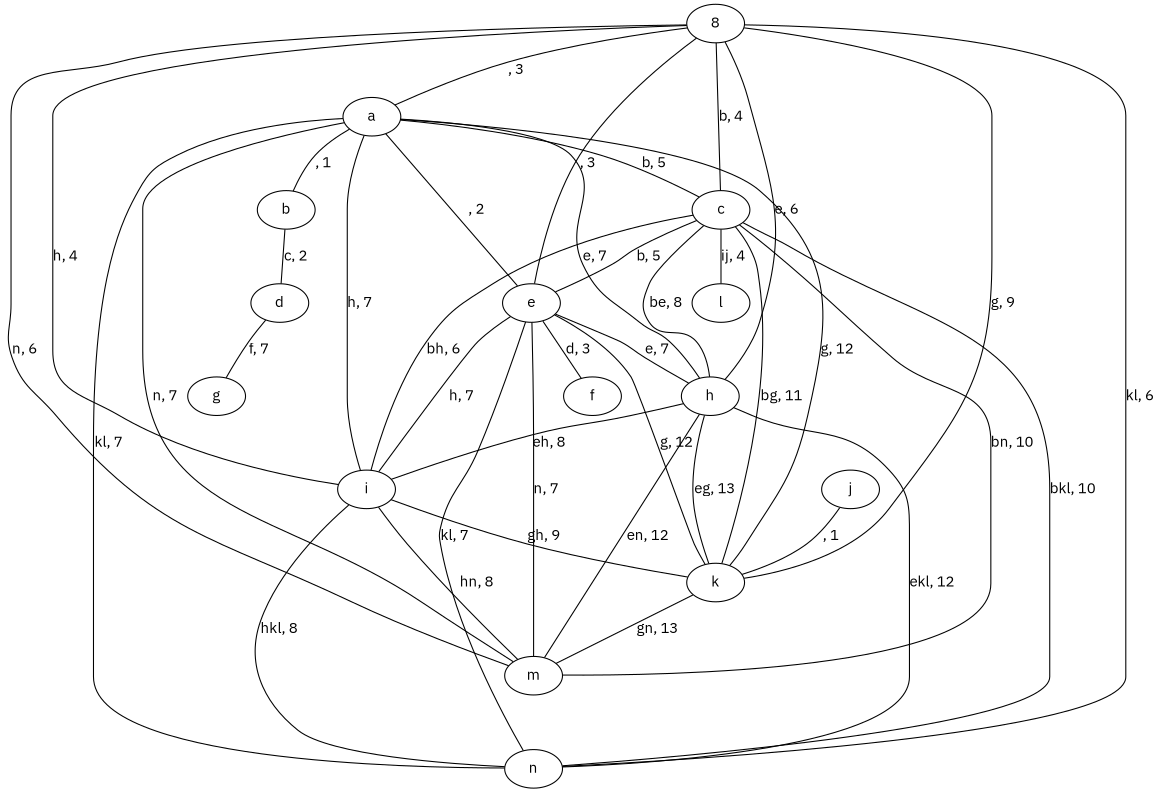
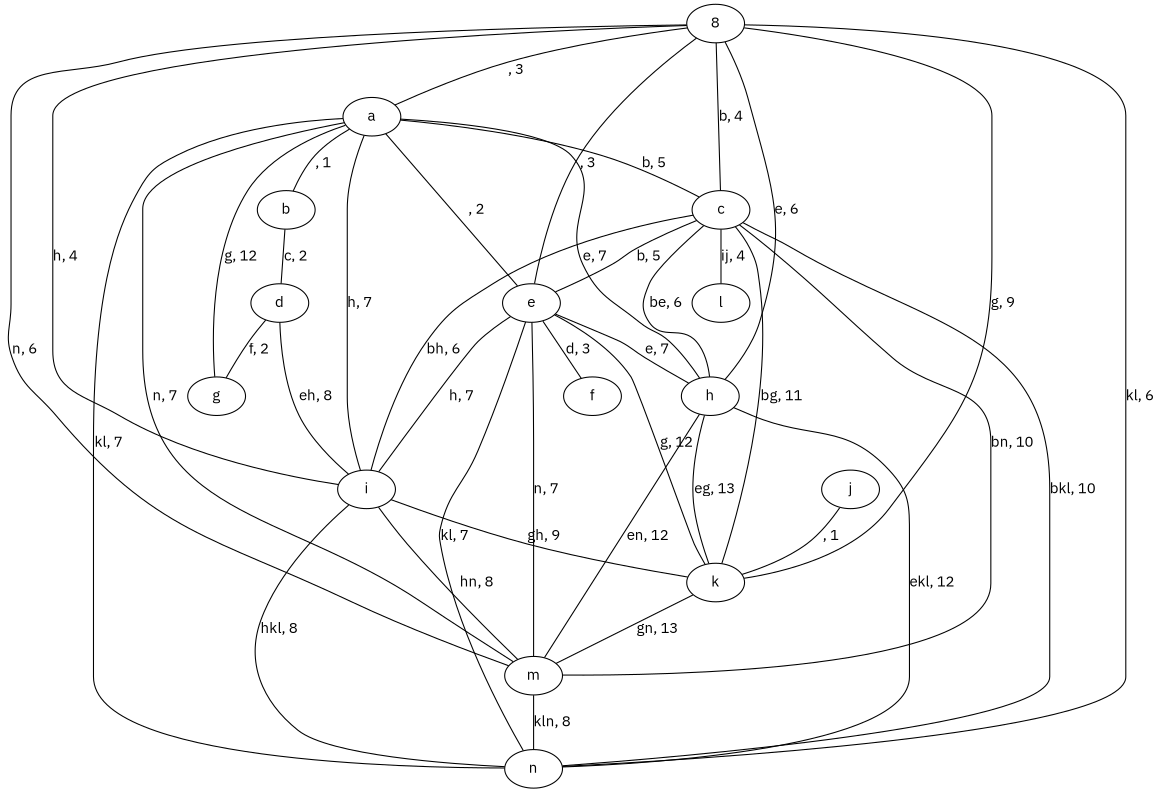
(763, 194) -> (232, 223)
(666, 303) -> (666, 303)
(259, 350) -> (259, 350)
(543, 432) -> (295, 407)
none -> (534, 722)
